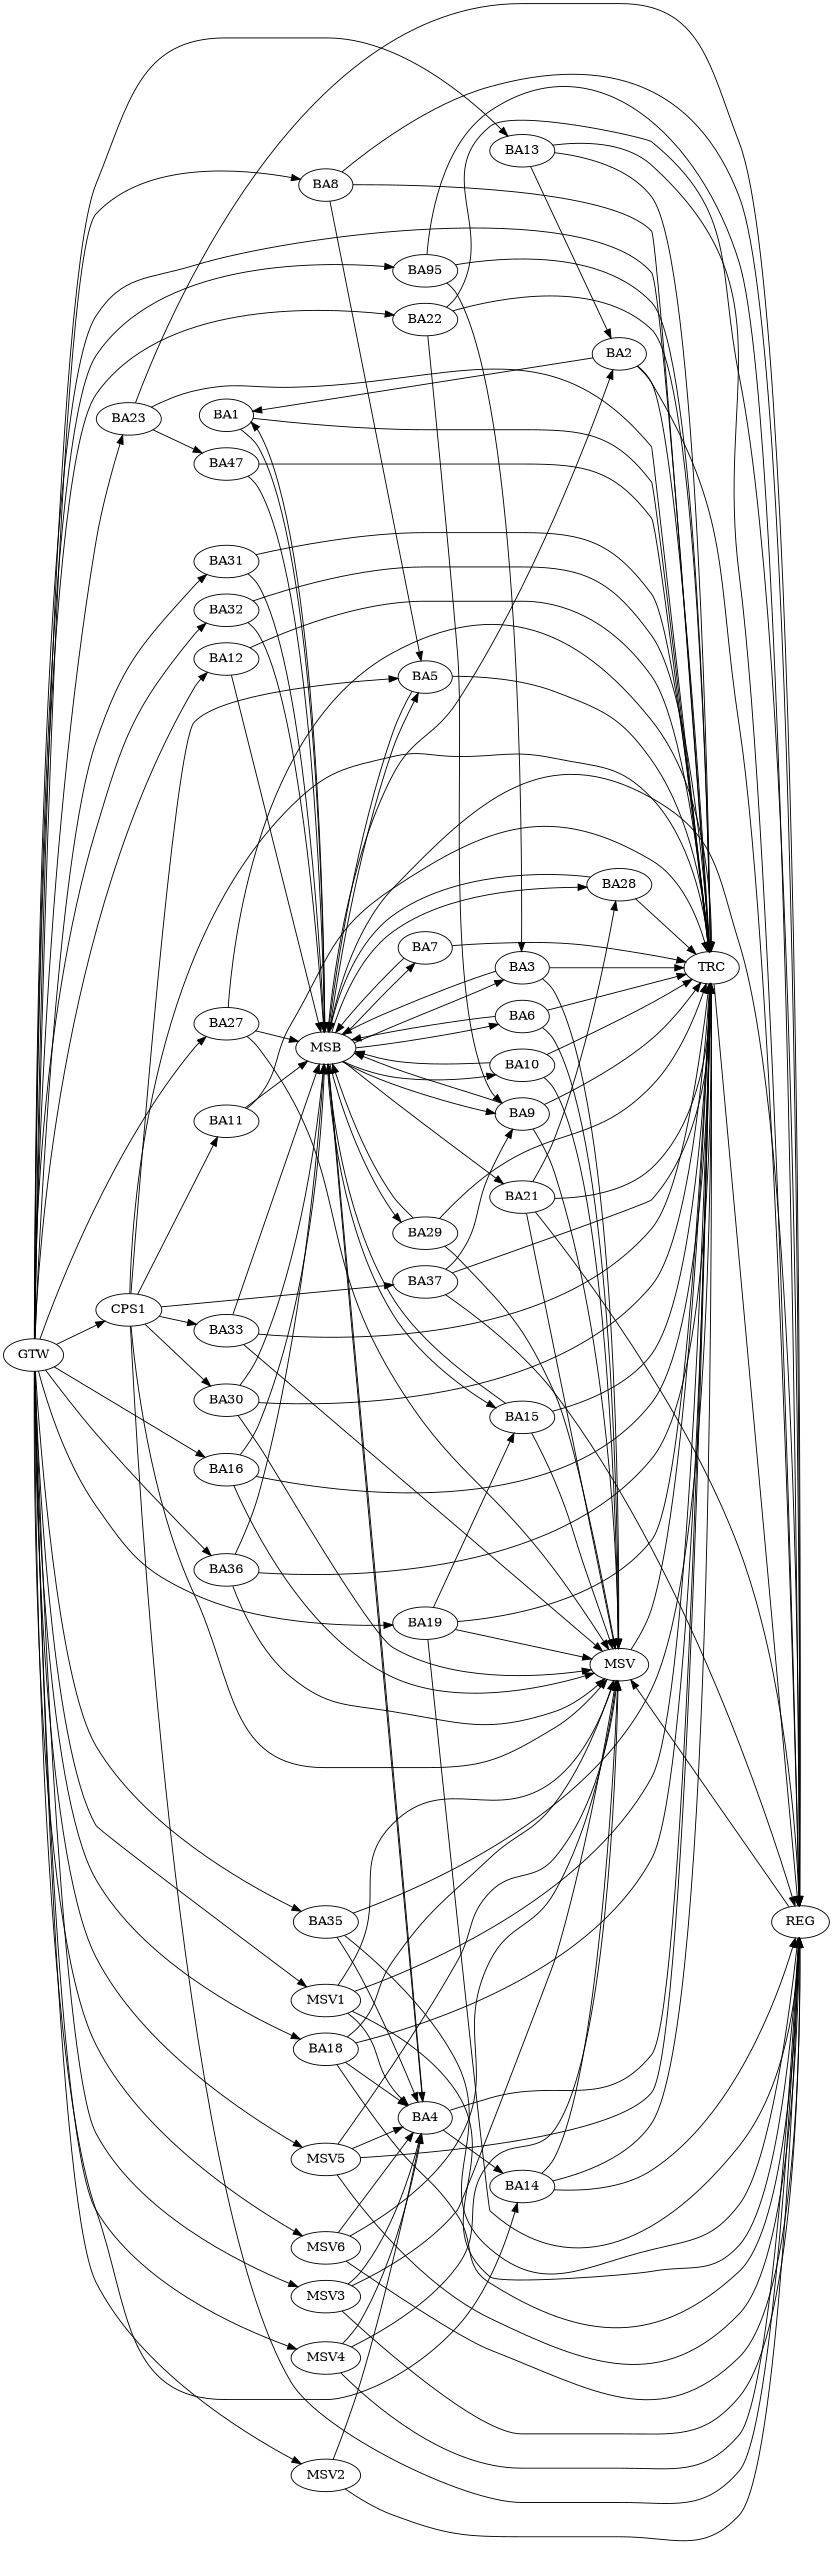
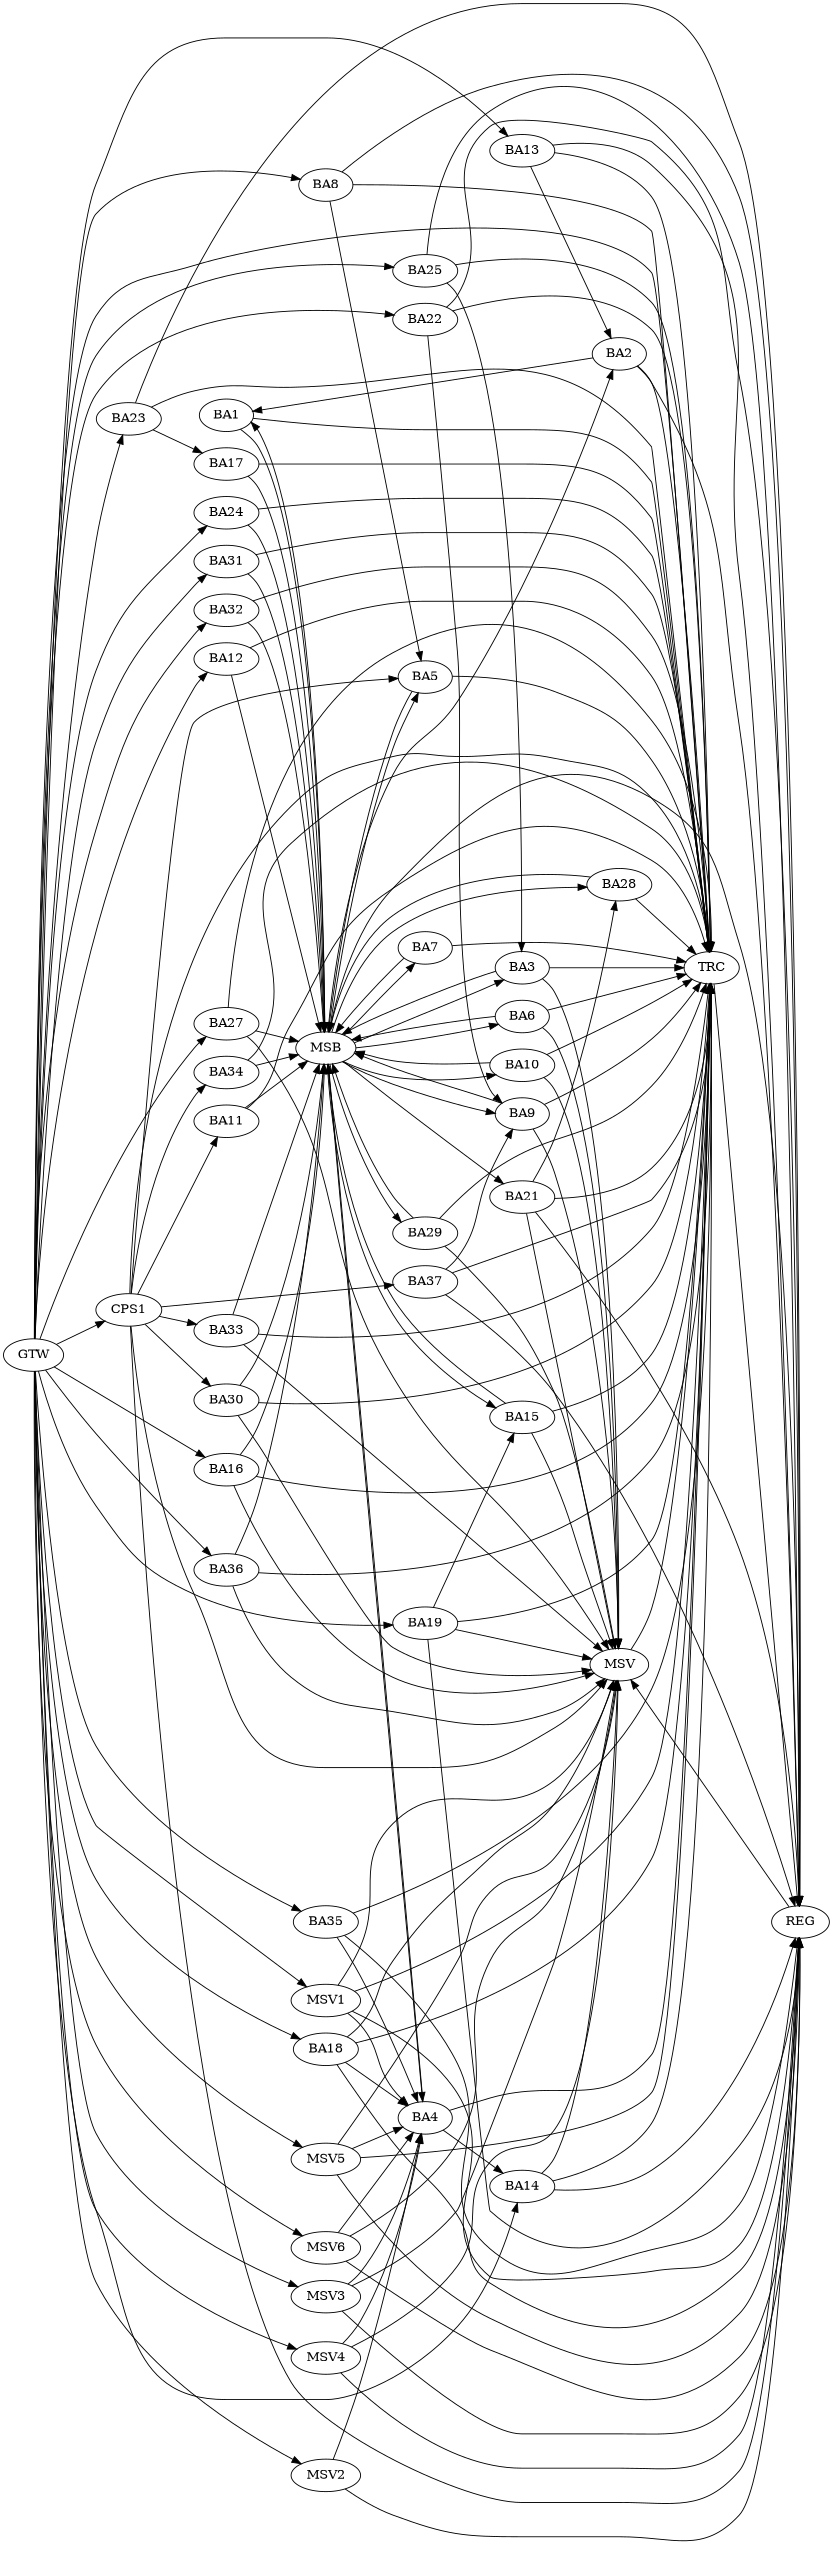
(425, 271) -> (425, 271)
(226, 464) -> (226, 464)
none -> (226, 513)
none -> (226, 1072)
